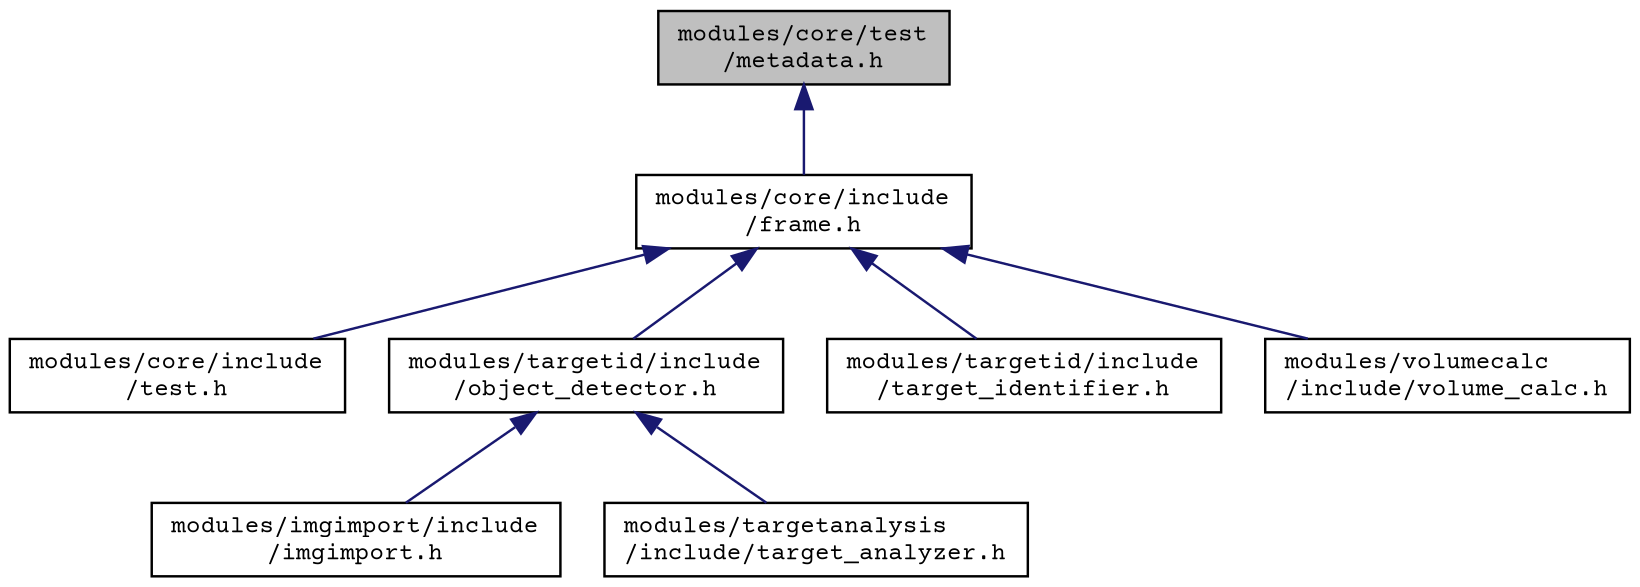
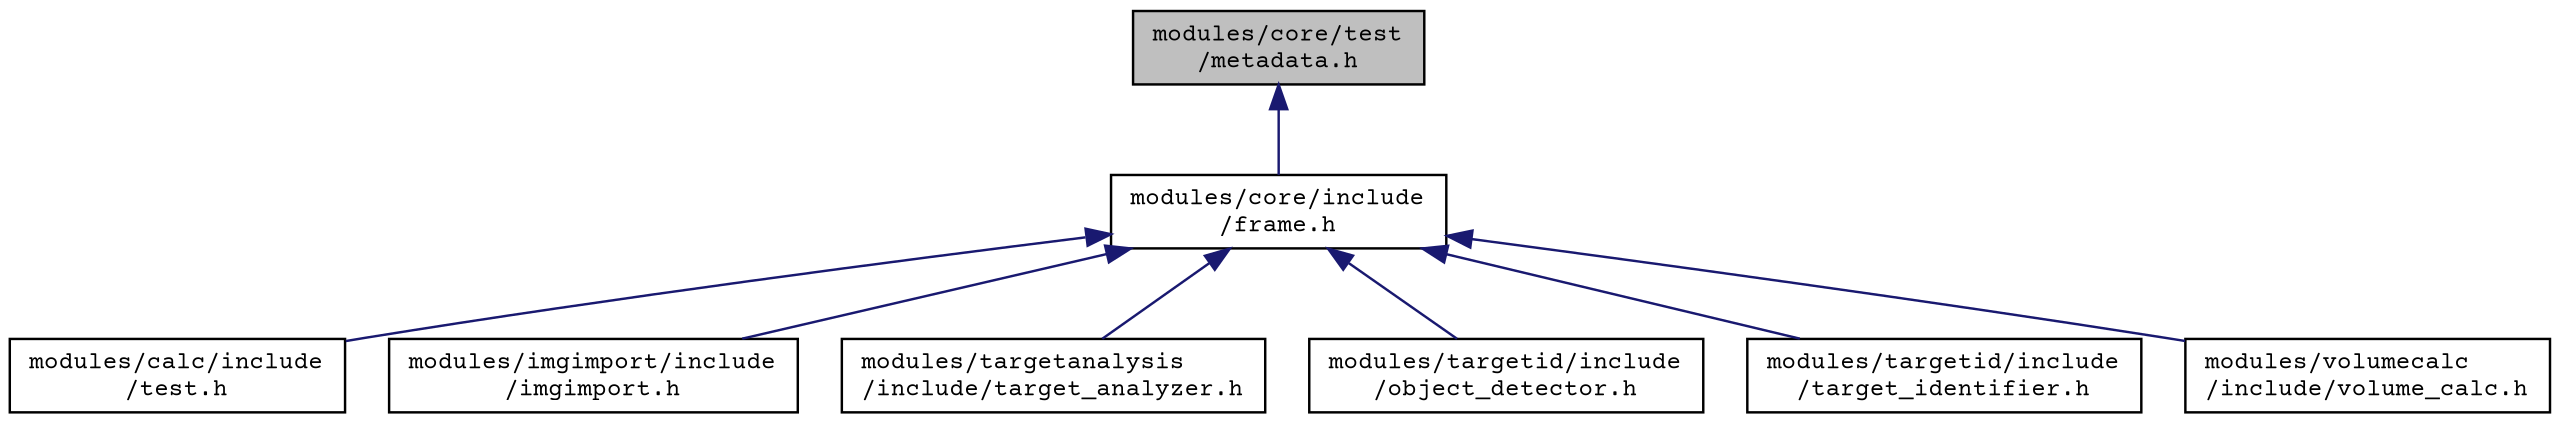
(177, 376) -> (177, 376)
(461, 465) -> (924, 296)
(712, 465) -> (1156, 301)
